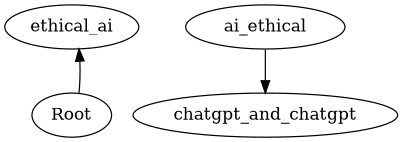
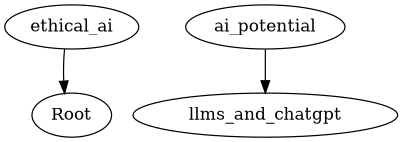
(265, 27) -> (265, 27)
(80, 77) -> (64, 65)
(265, 115) -> (265, 115)
